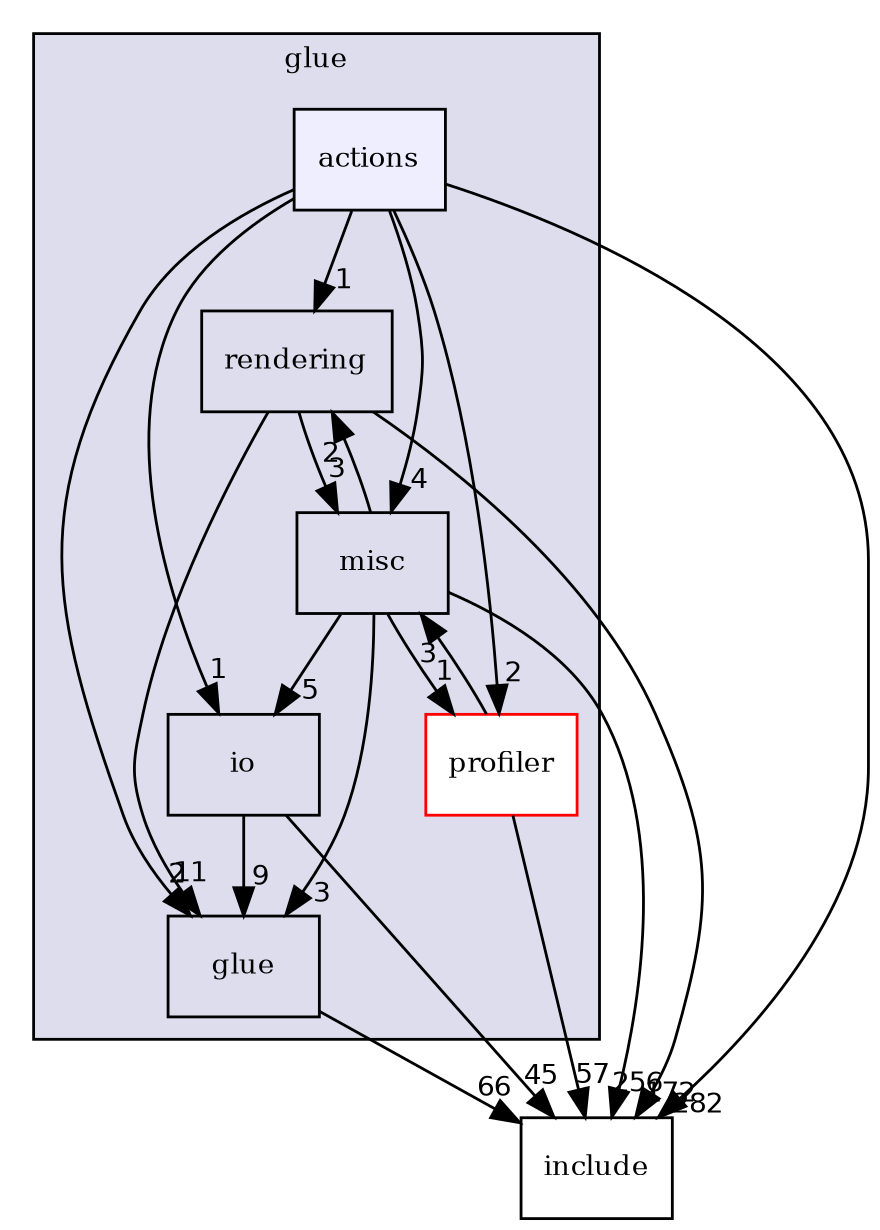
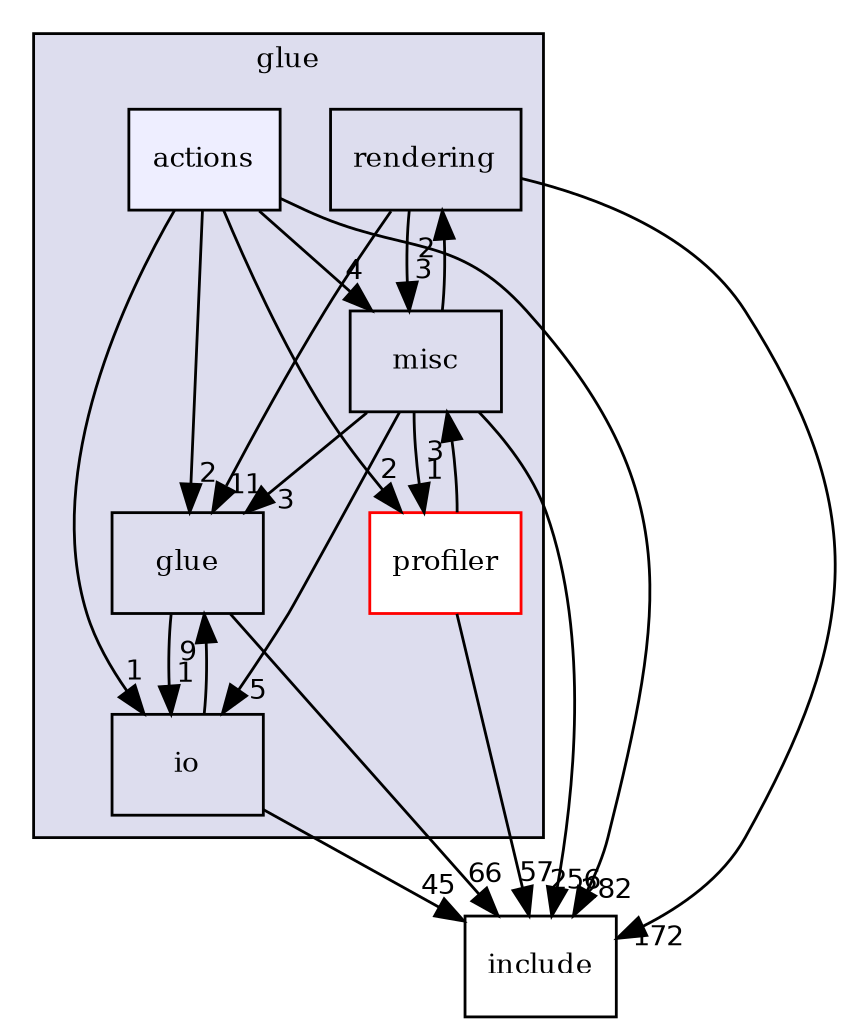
(338, 248) -> none
none -> (169, 650)
